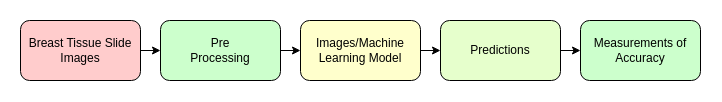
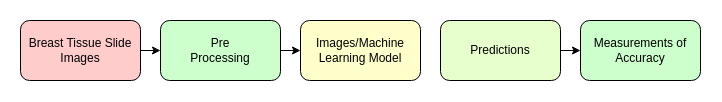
(427, 51) -> none
